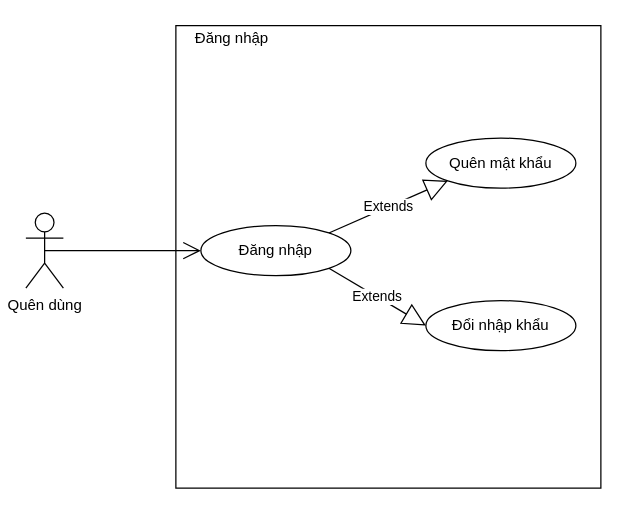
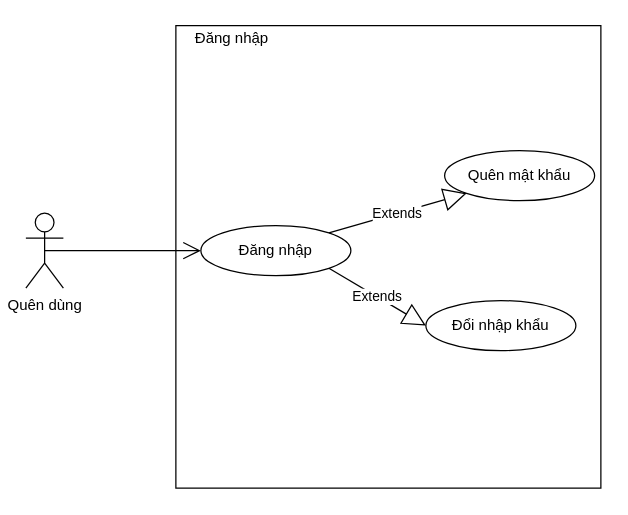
(501, 163) -> (519, 176)
